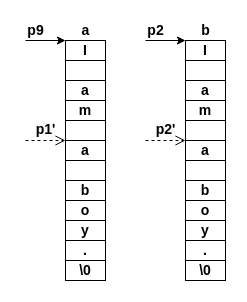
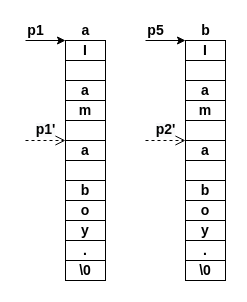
(36, 31) -> (36, 31)
(156, 31) -> (156, 31)
